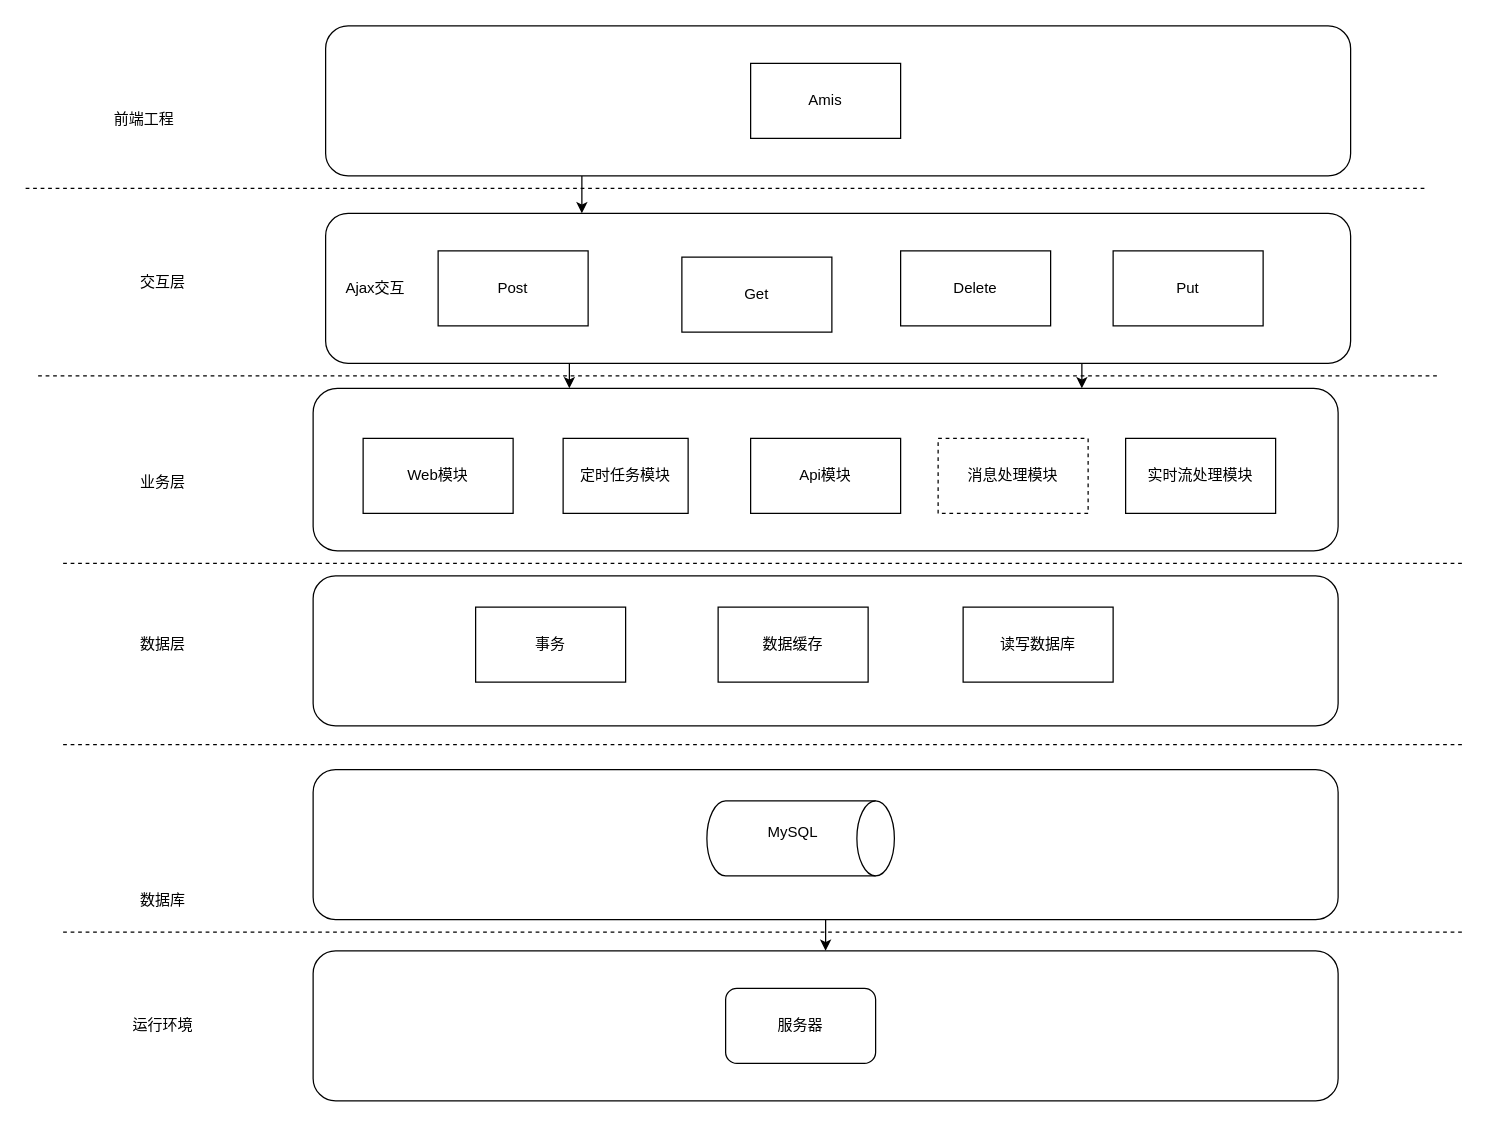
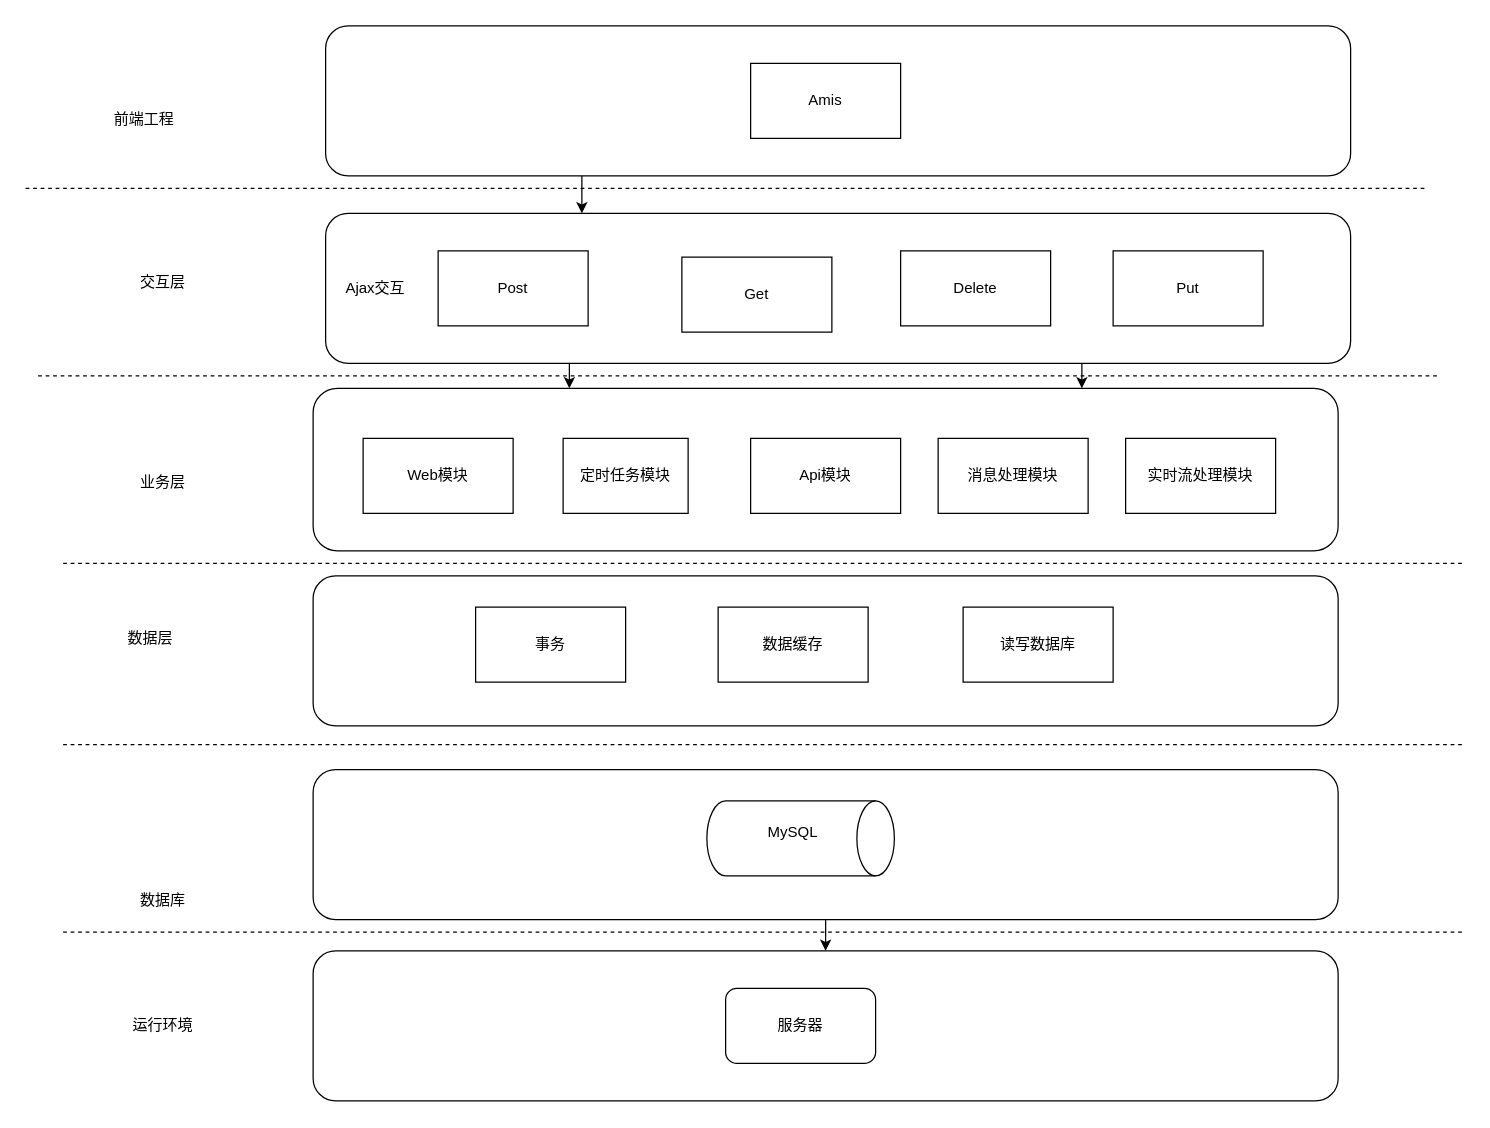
(1013, 476) -> (1013, 476)
(163, 644) -> (151, 638)
